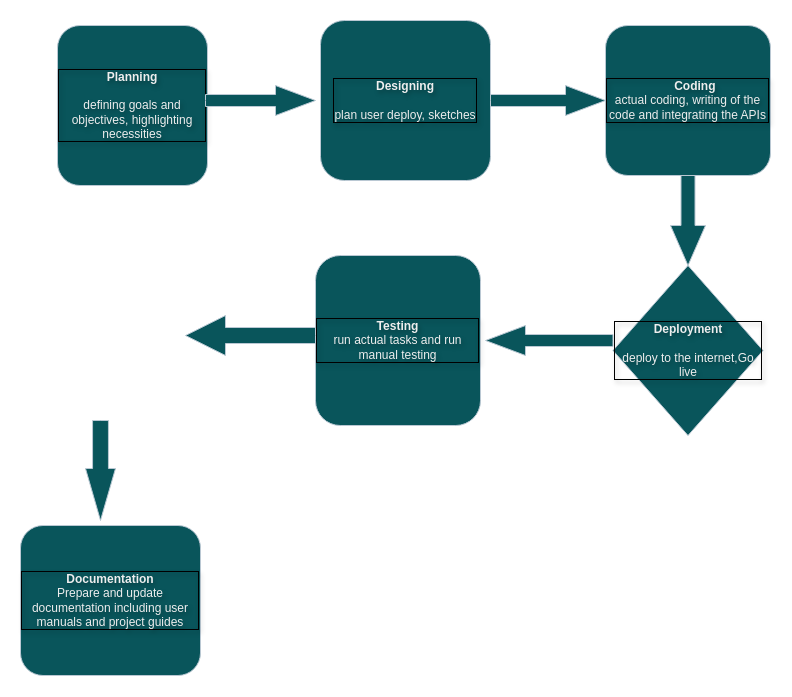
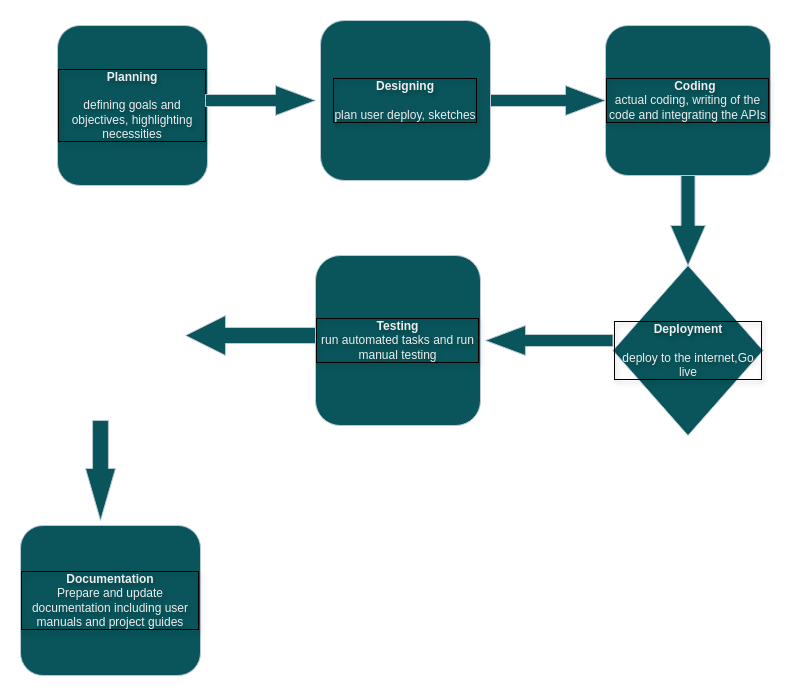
(398, 341) -> (398, 341)
